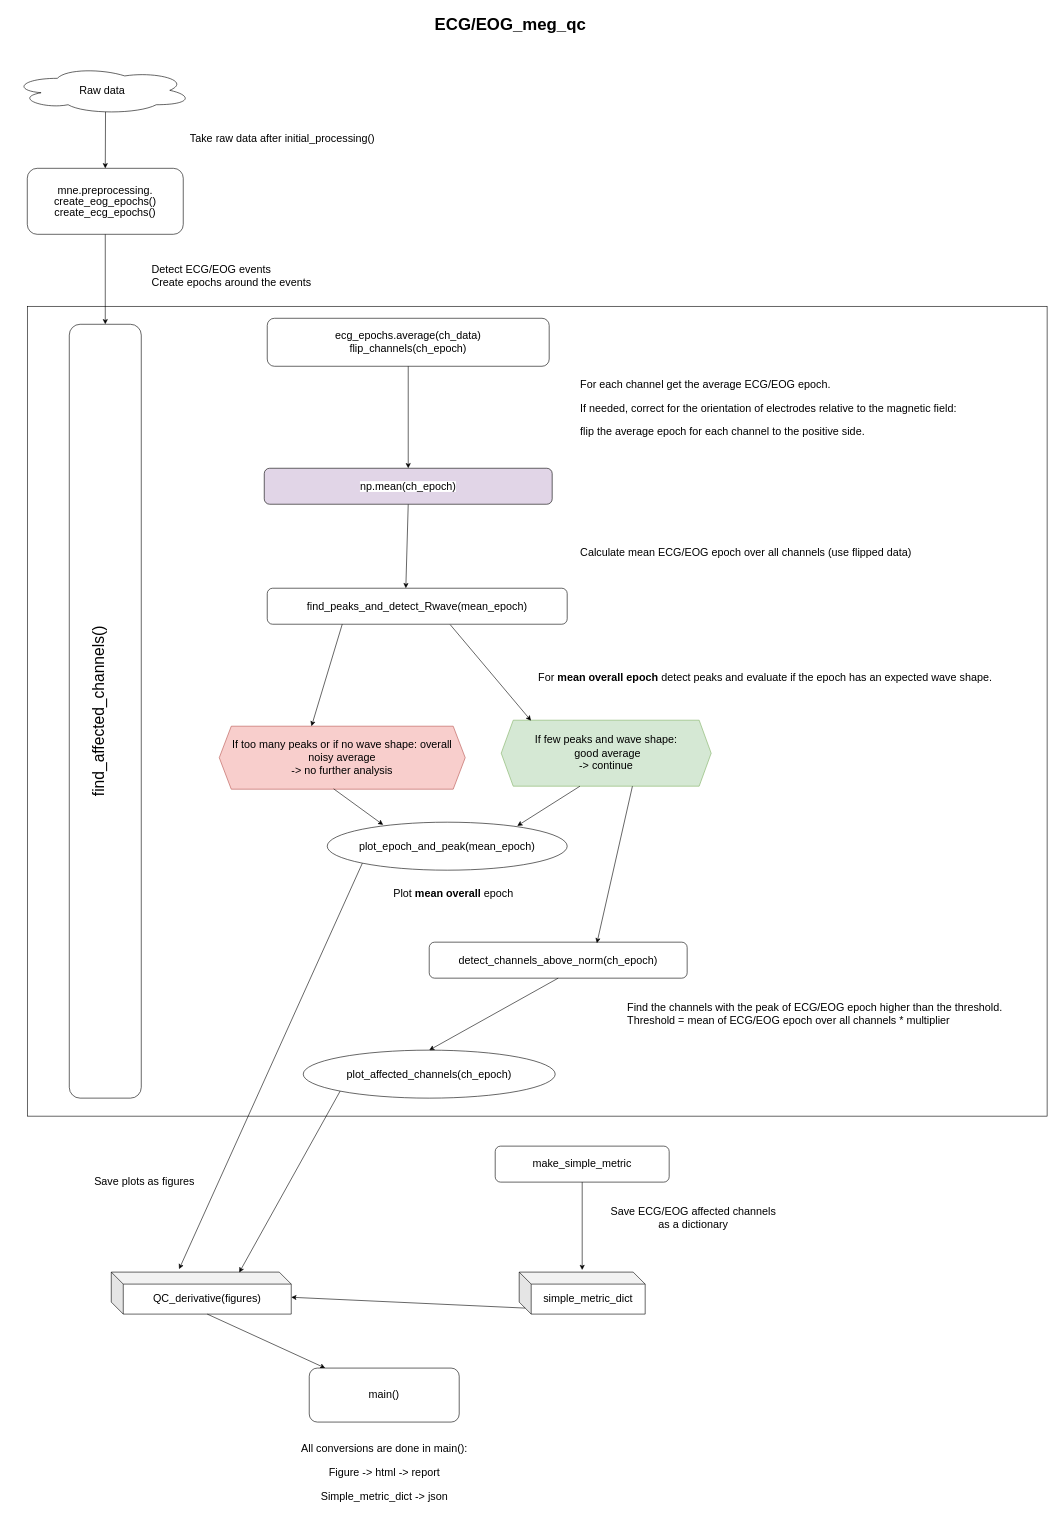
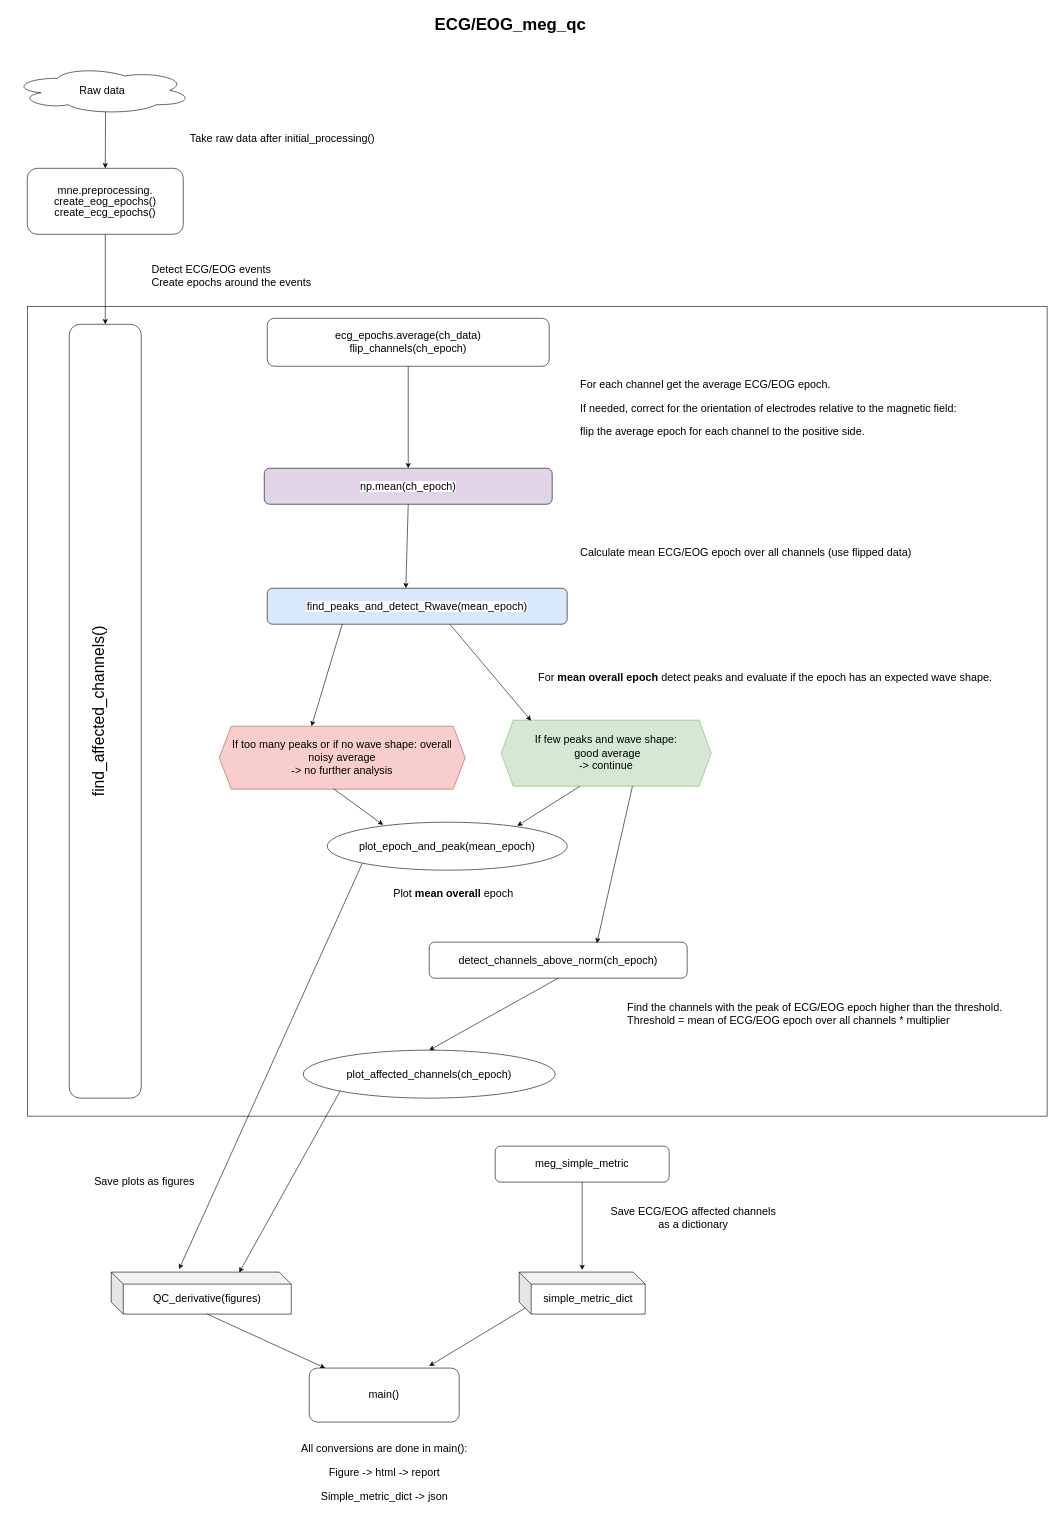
(417, 606) -> (417, 606)
(582, 1164) -> (582, 1164)
(512, 1308) -> (477, 1337)
